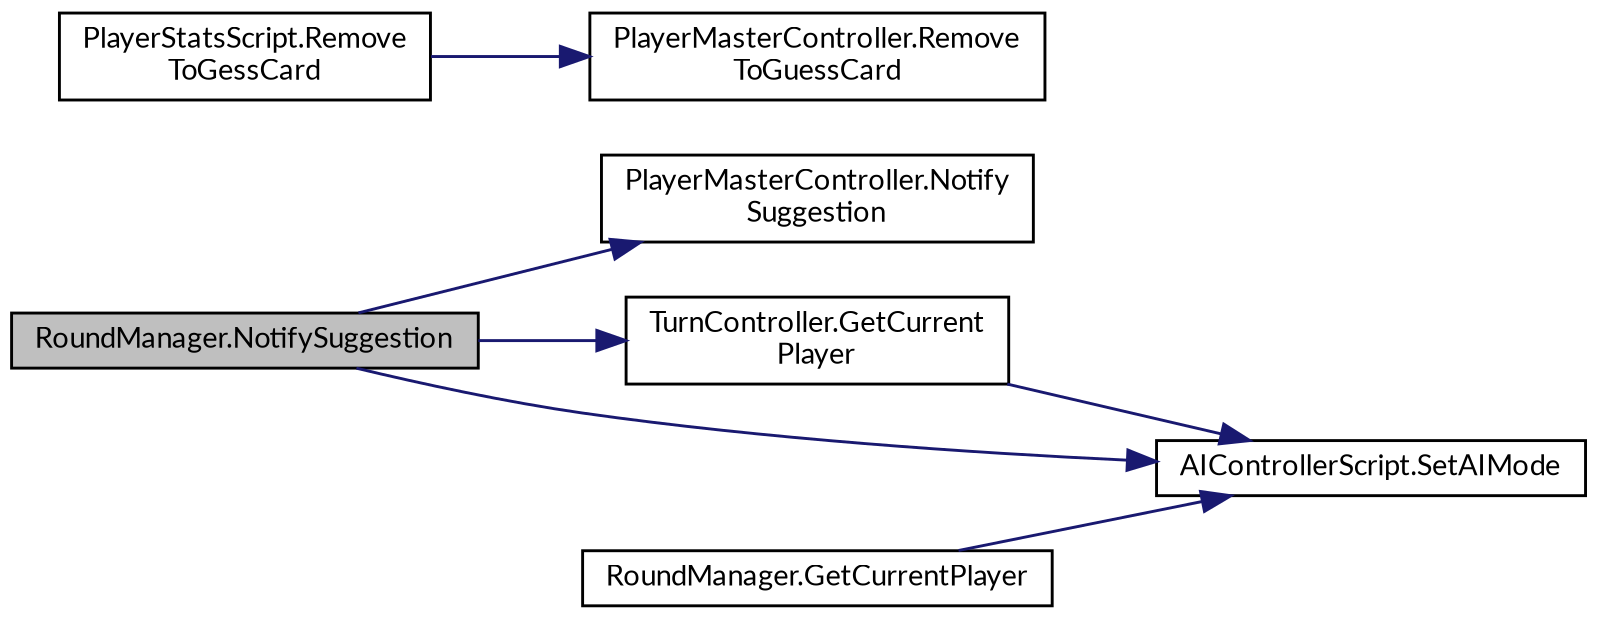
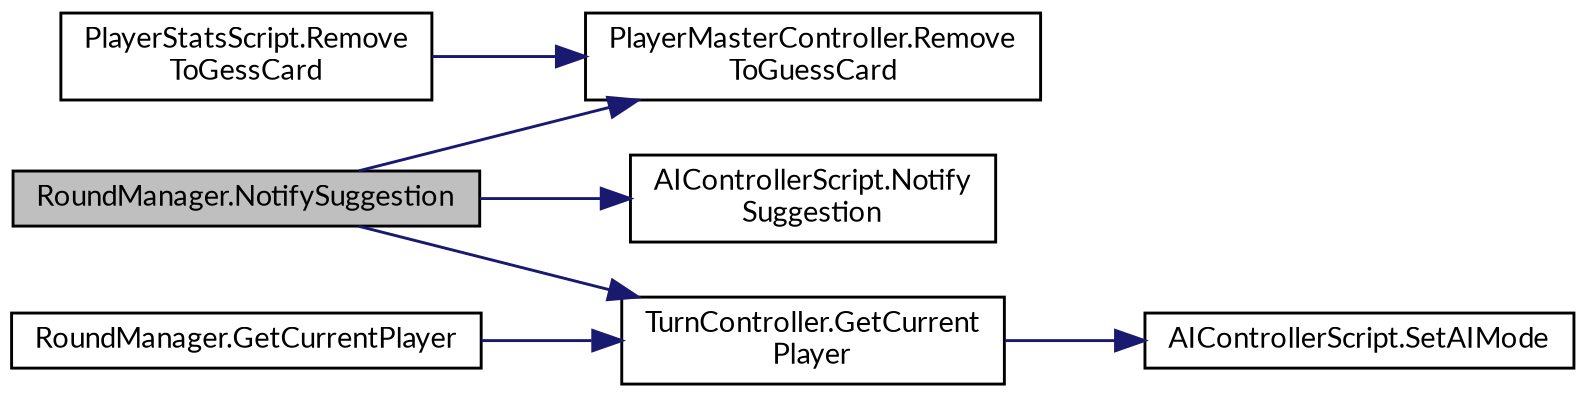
(817, 199) -> (813, 199)
(739, 432) -> (484, 139)
(1080, 526) -> (537, 341)
